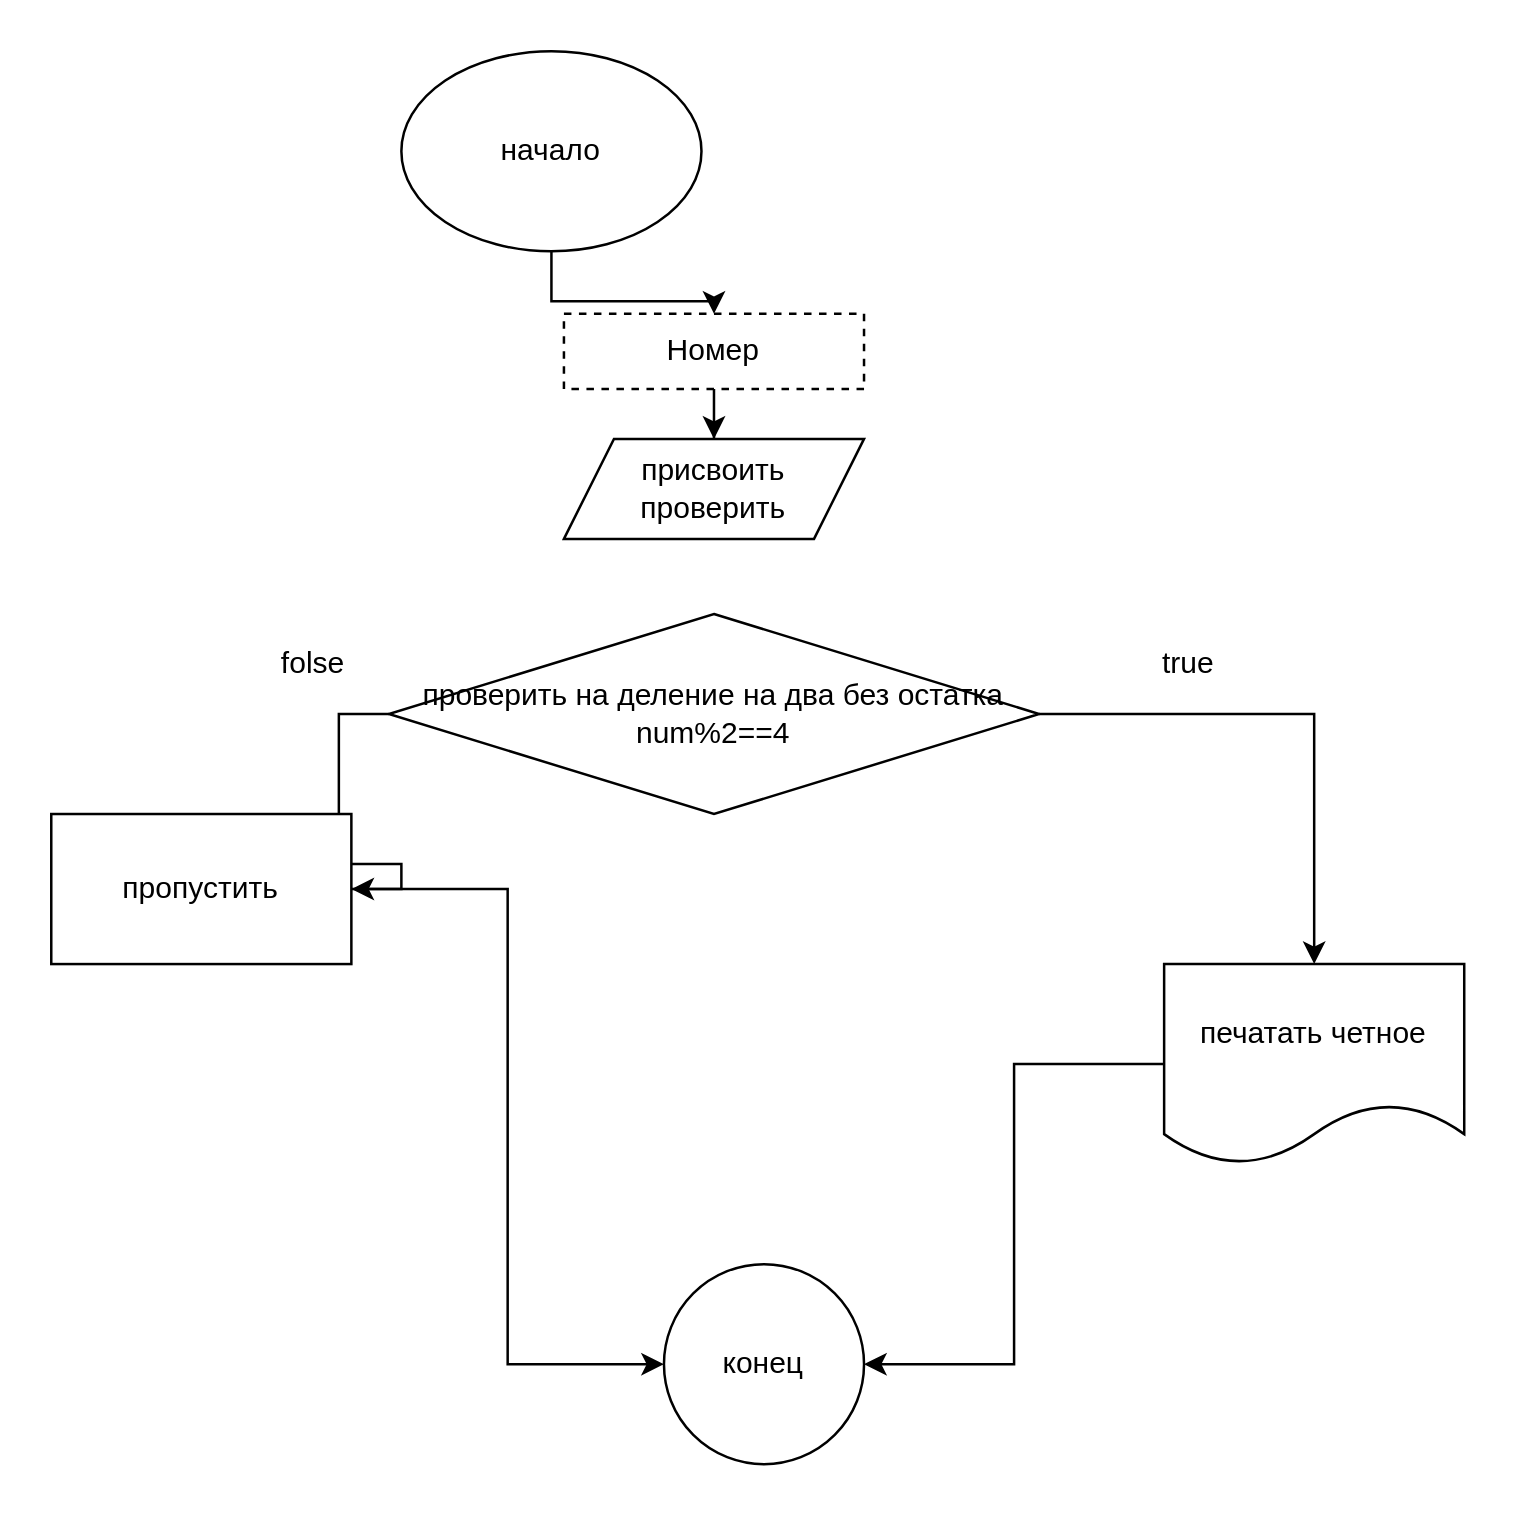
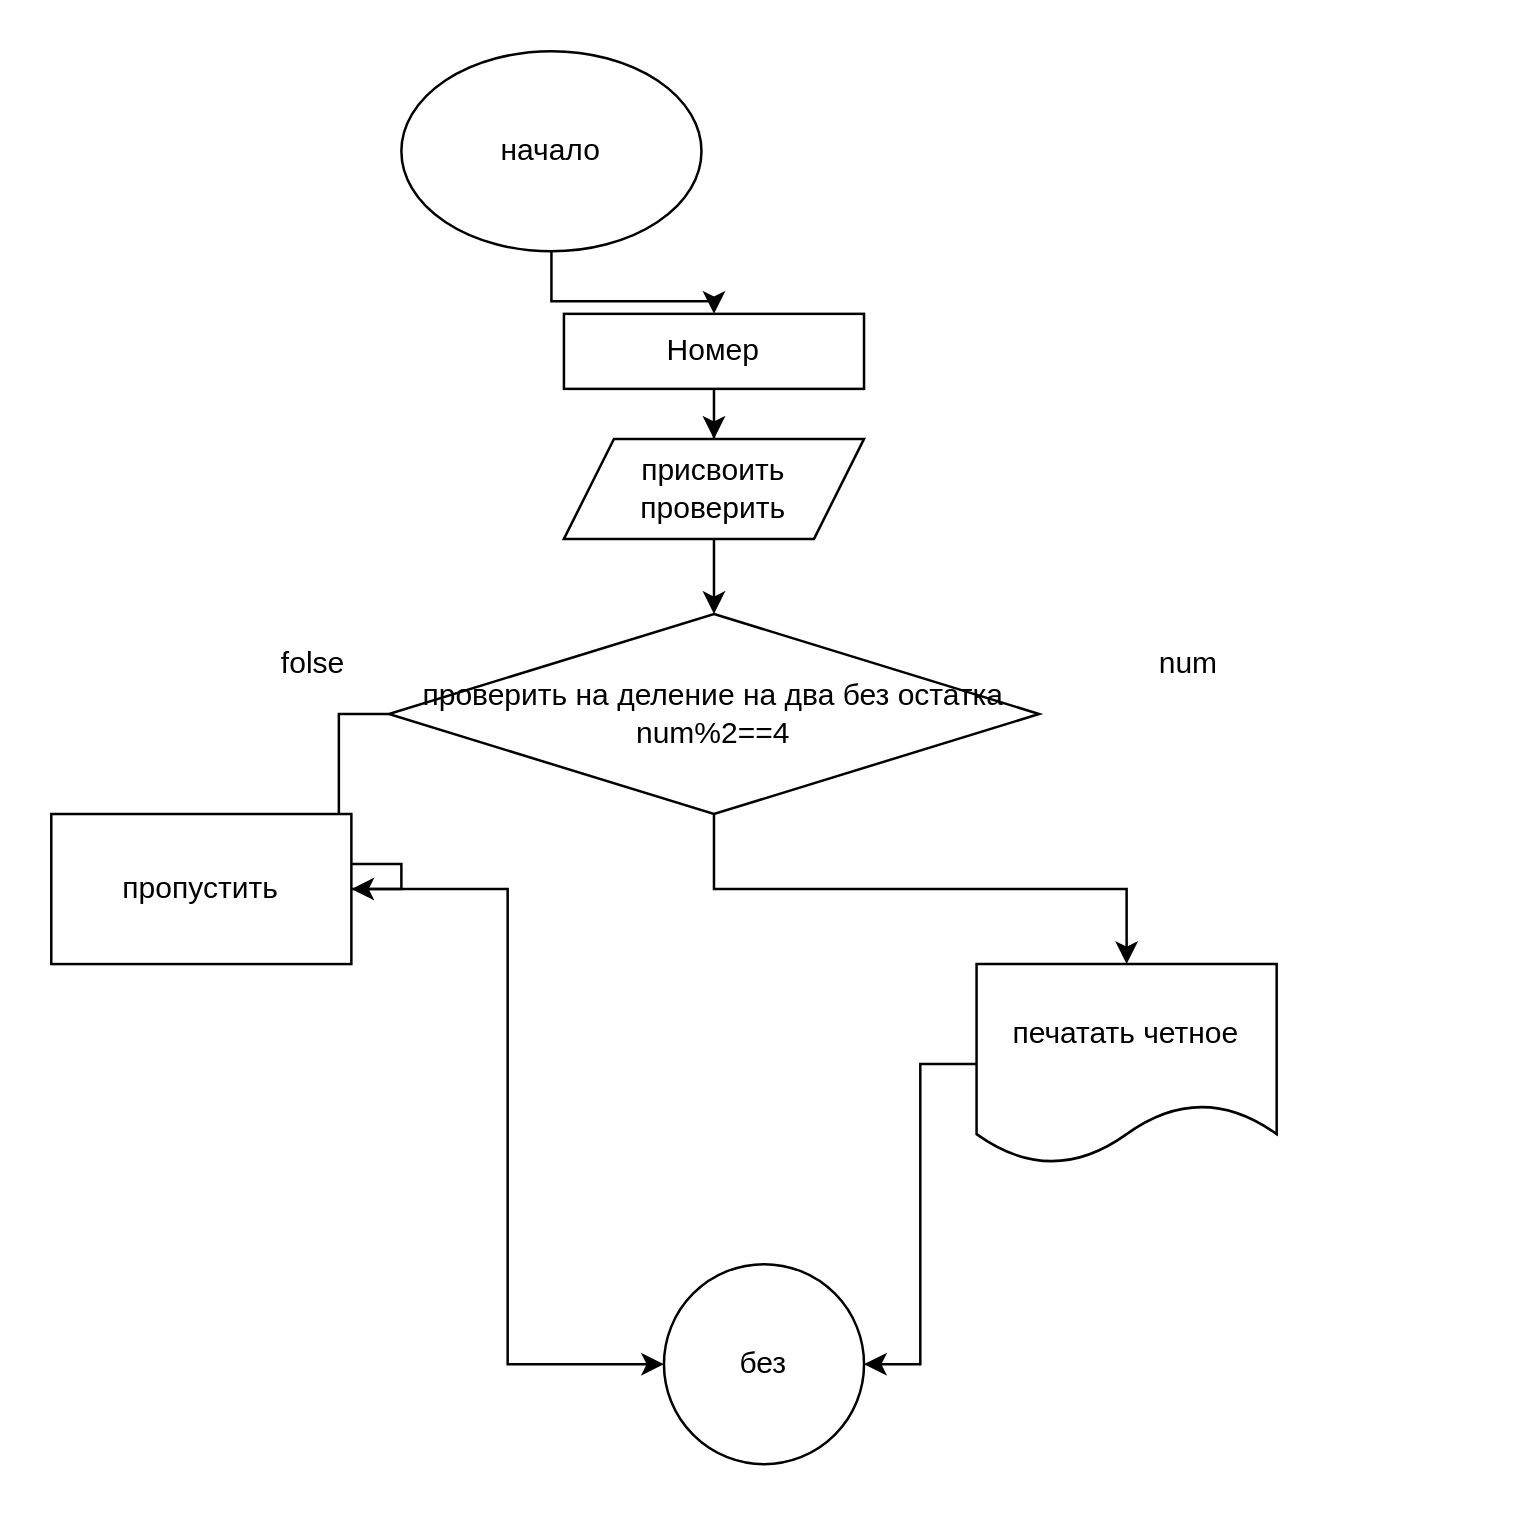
(714, 351) -> (714, 351)
none -> (714, 585)
(1189, 664) -> (1189, 664)
(1314, 1064) -> (1126, 1064)
(764, 1364) -> (764, 1364)
